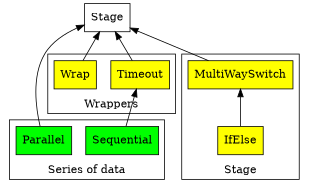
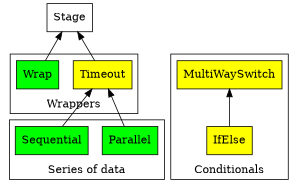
(173, 46) -> none
(39, 69) -> (117, 108)
(75, 75) -> (38, 75)
(240, 170) -> (230, 170)
